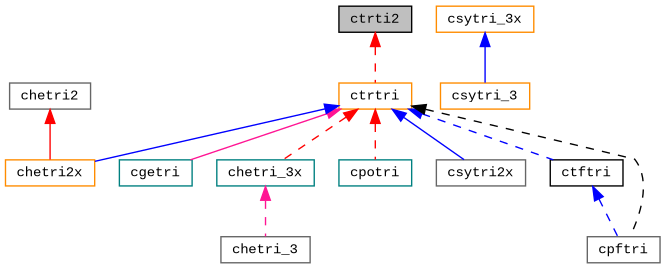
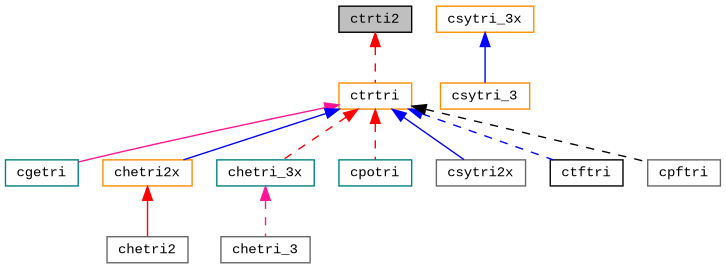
(50, 142) -> (148, 218)
(608, 218) -> none
